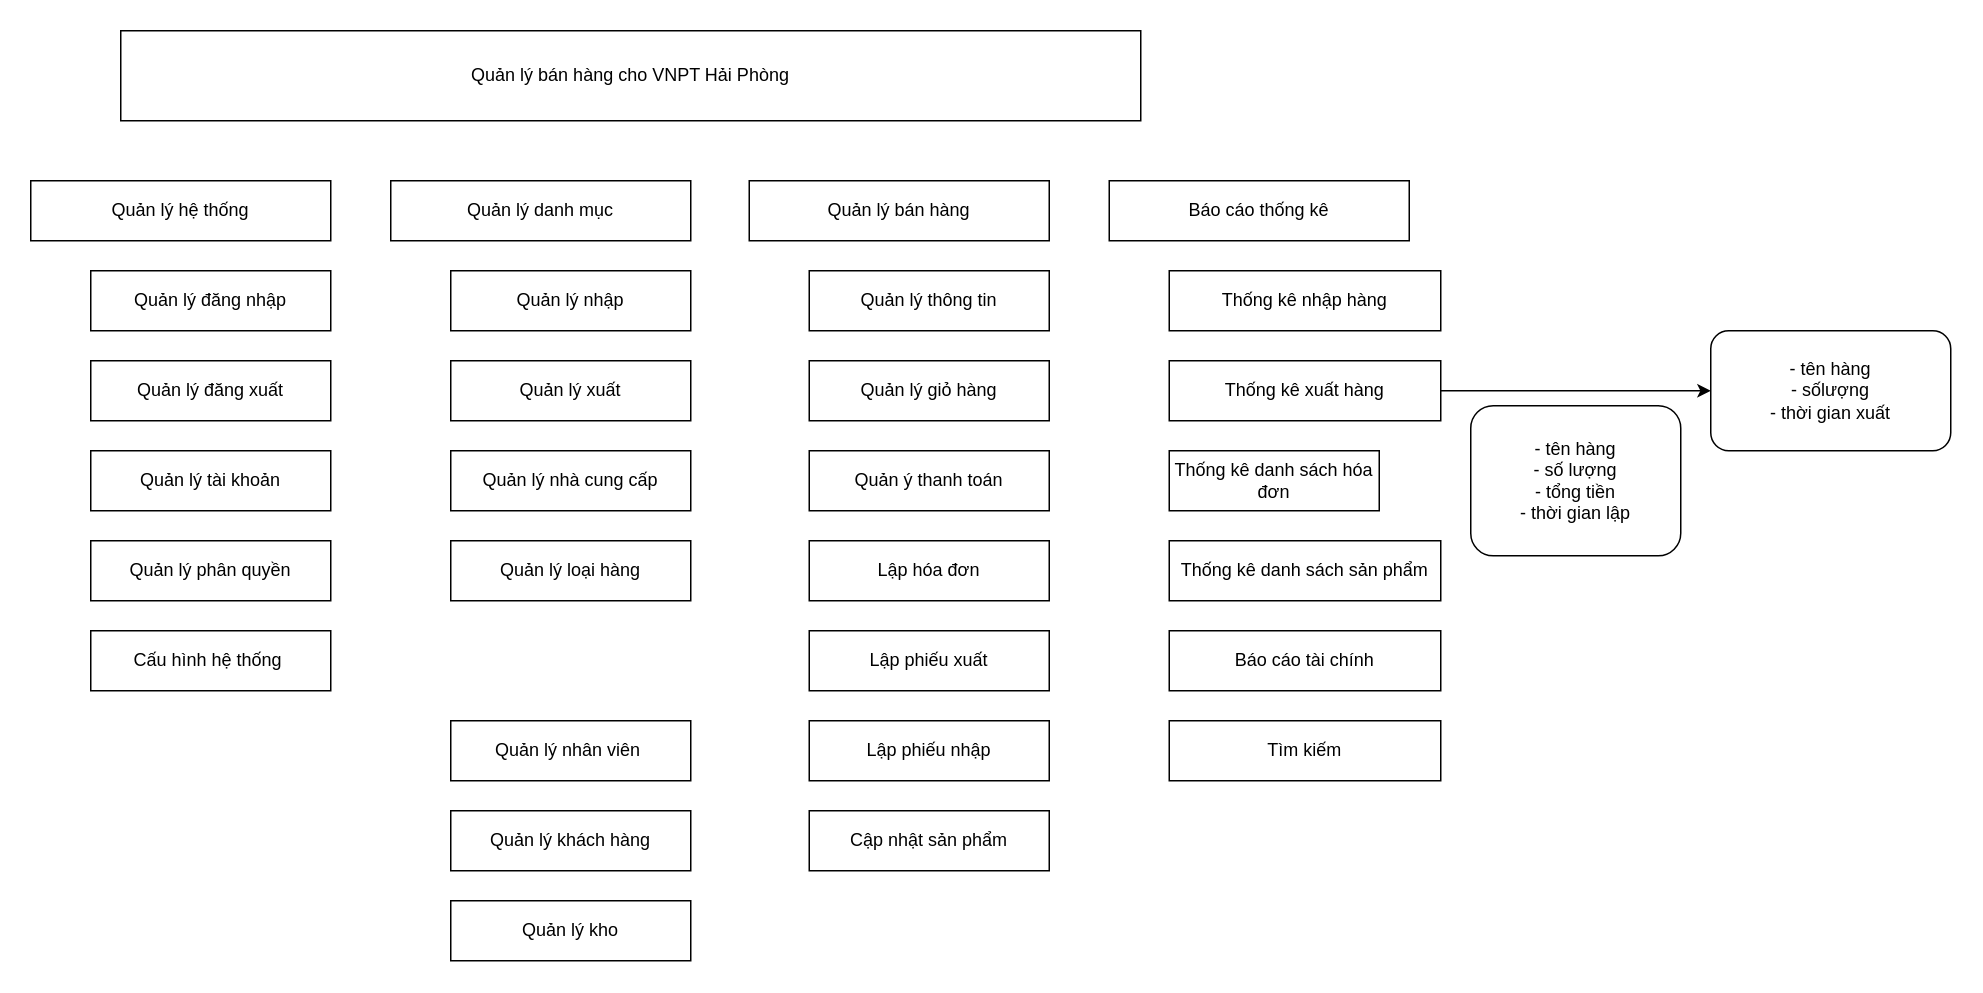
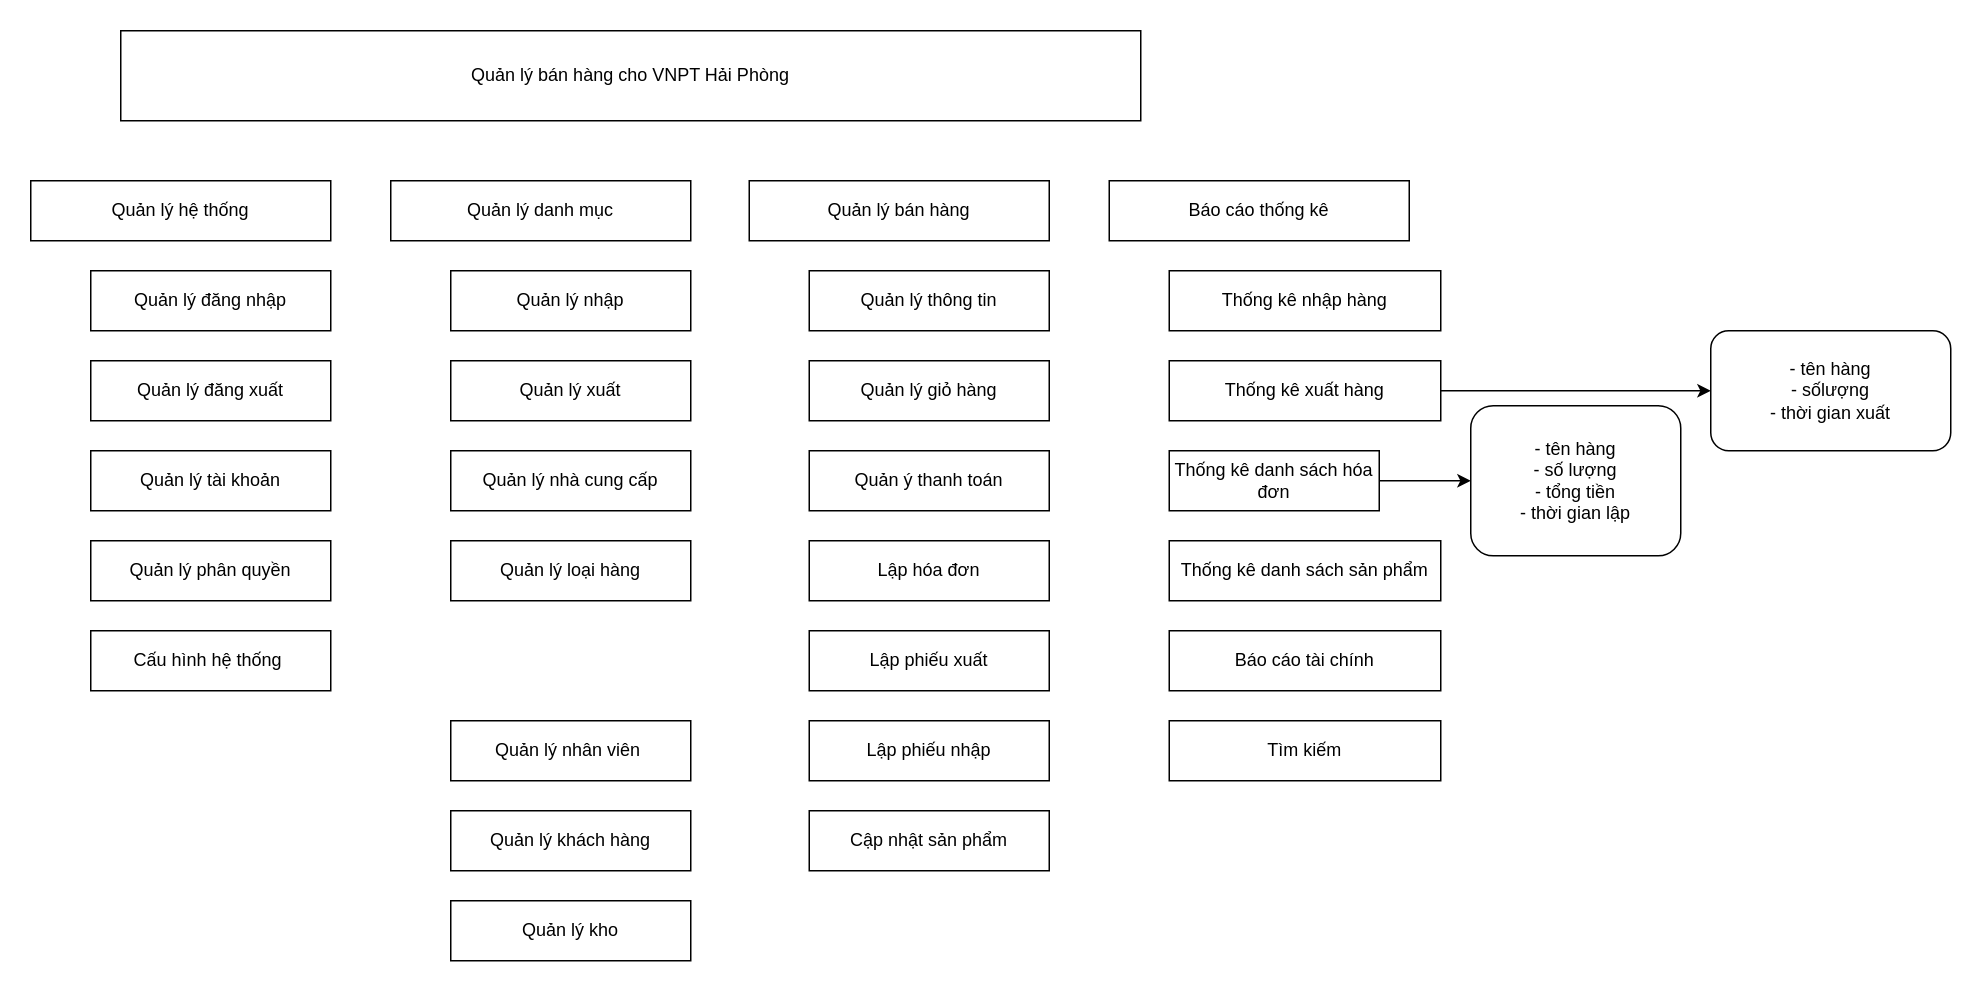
none -> (1420, 481)
